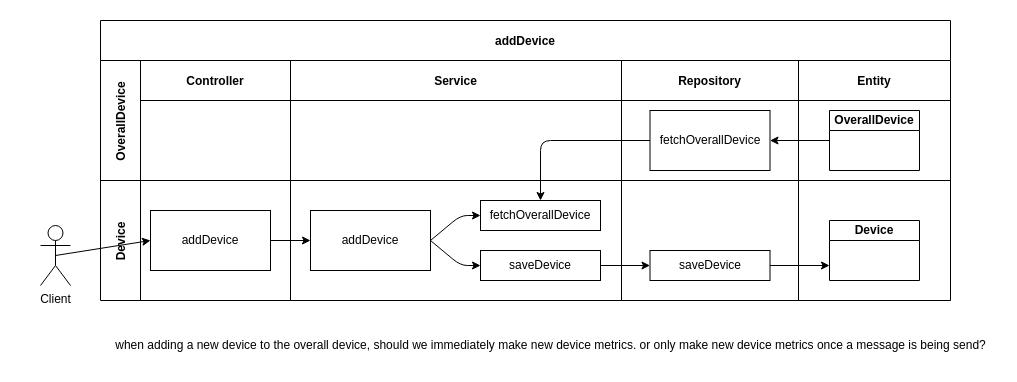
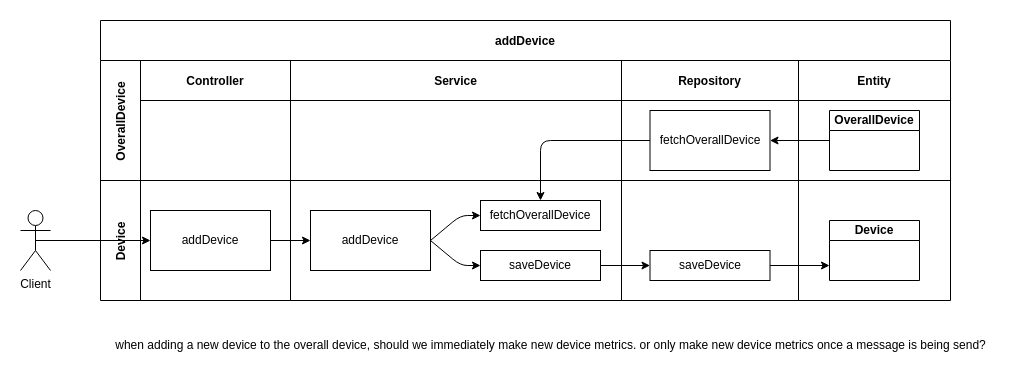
(56, 256) -> (36, 241)
